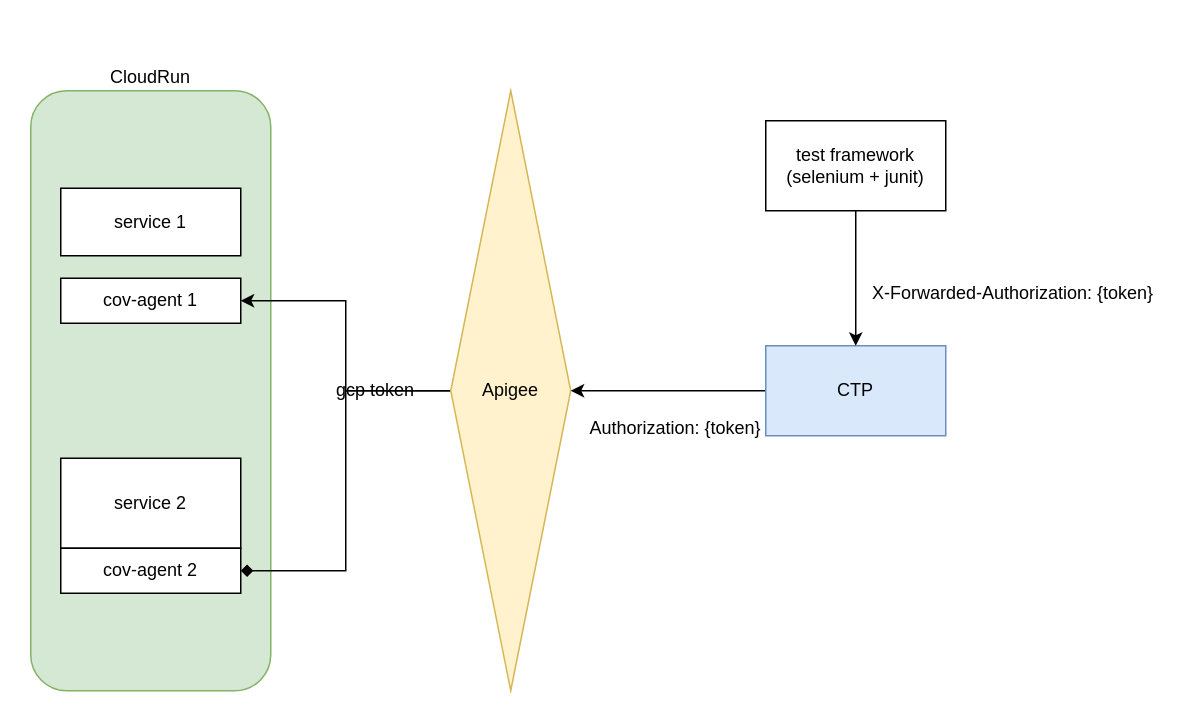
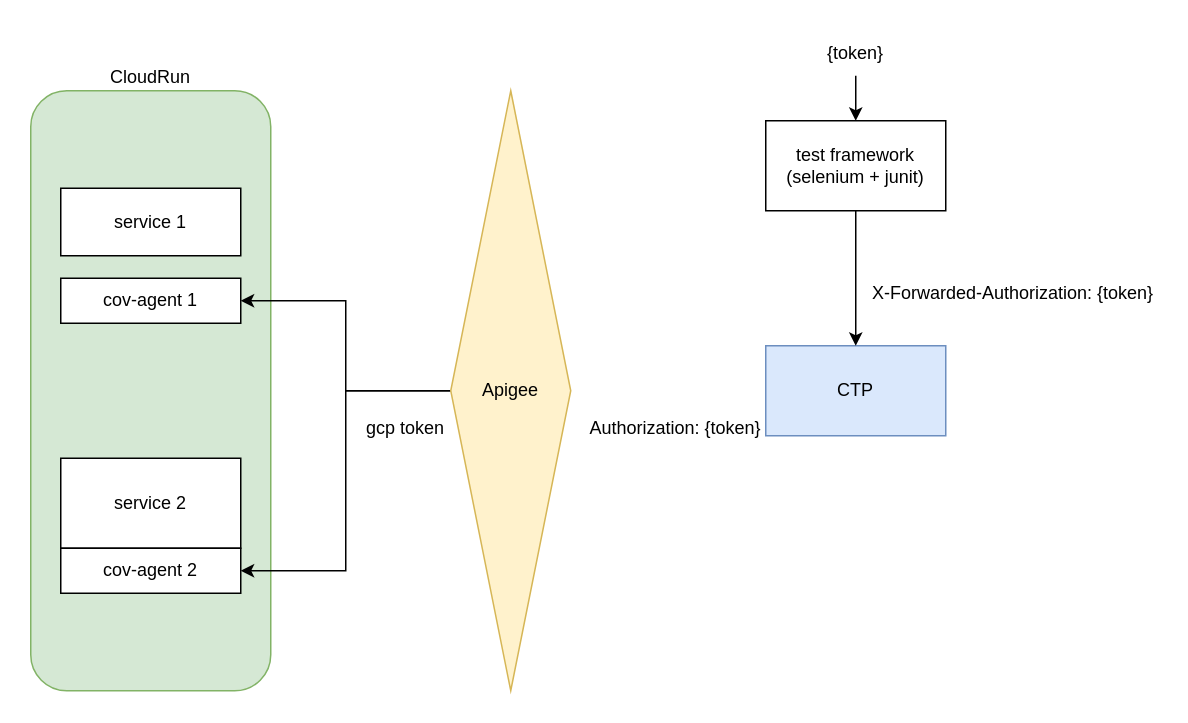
none -> (856, 53)
none -> (856, 104)
(376, 391) -> (406, 428)
(674, 391) -> none
(253, 571) -> (252, 571)
